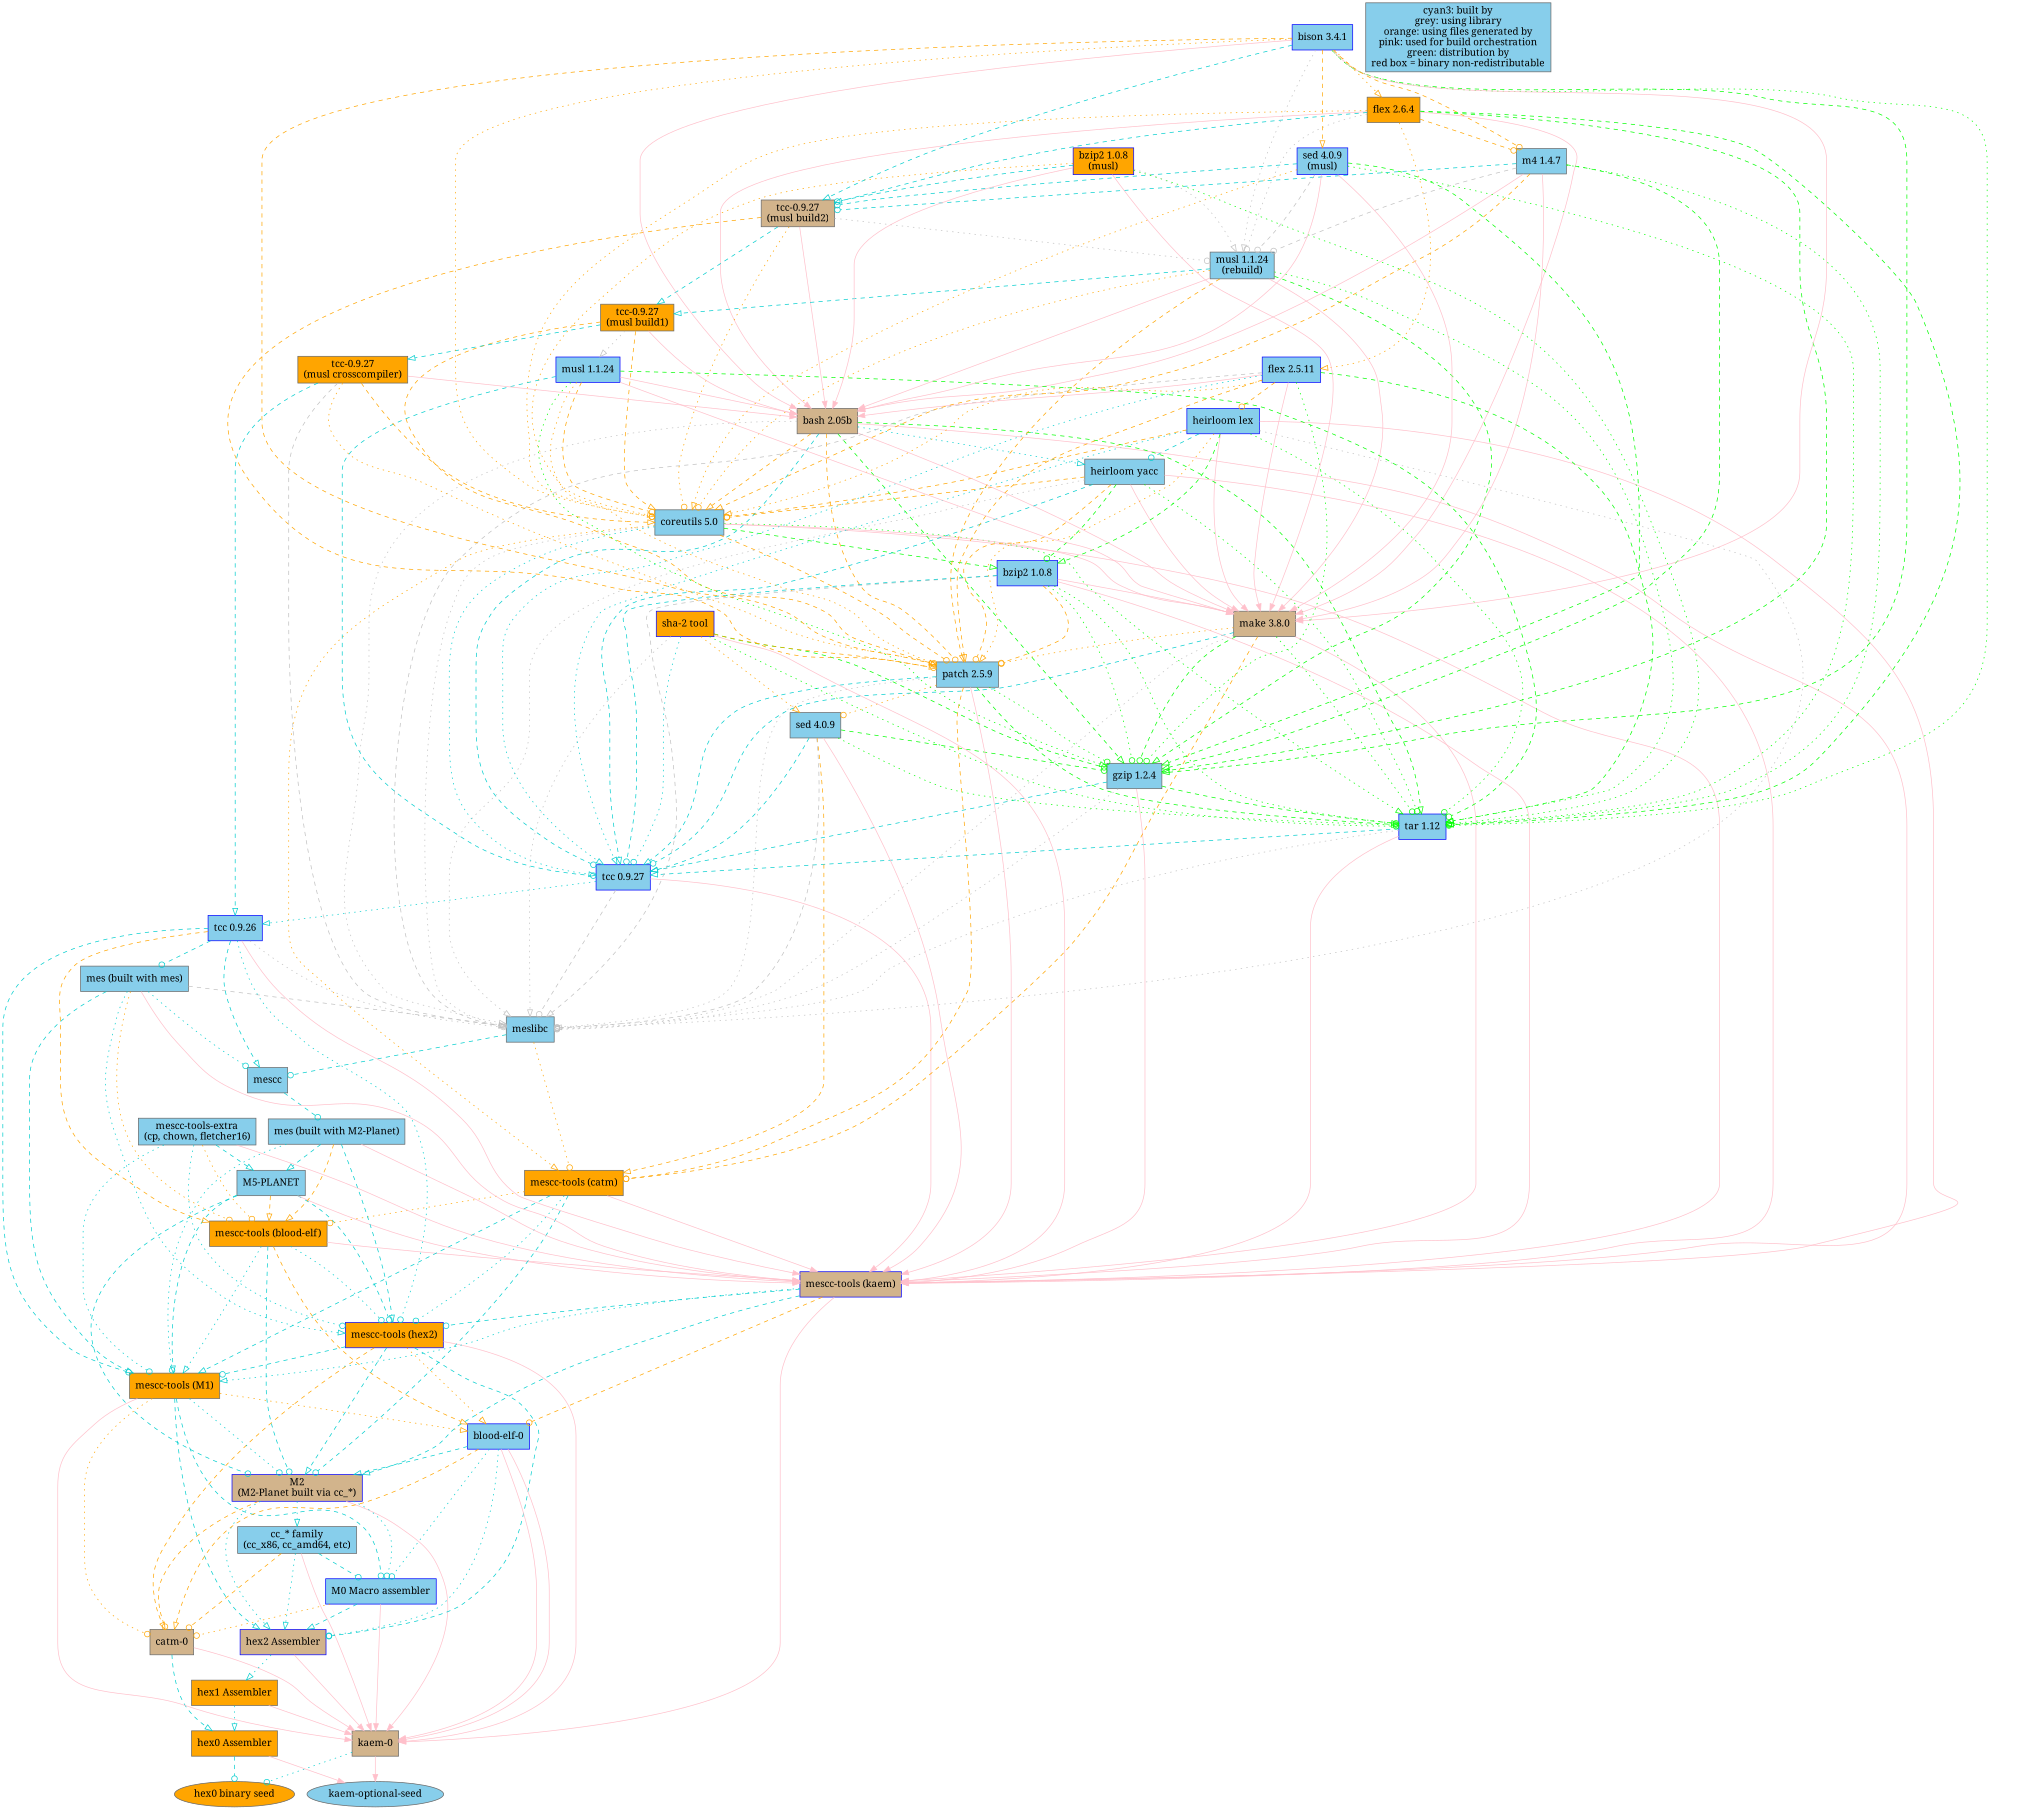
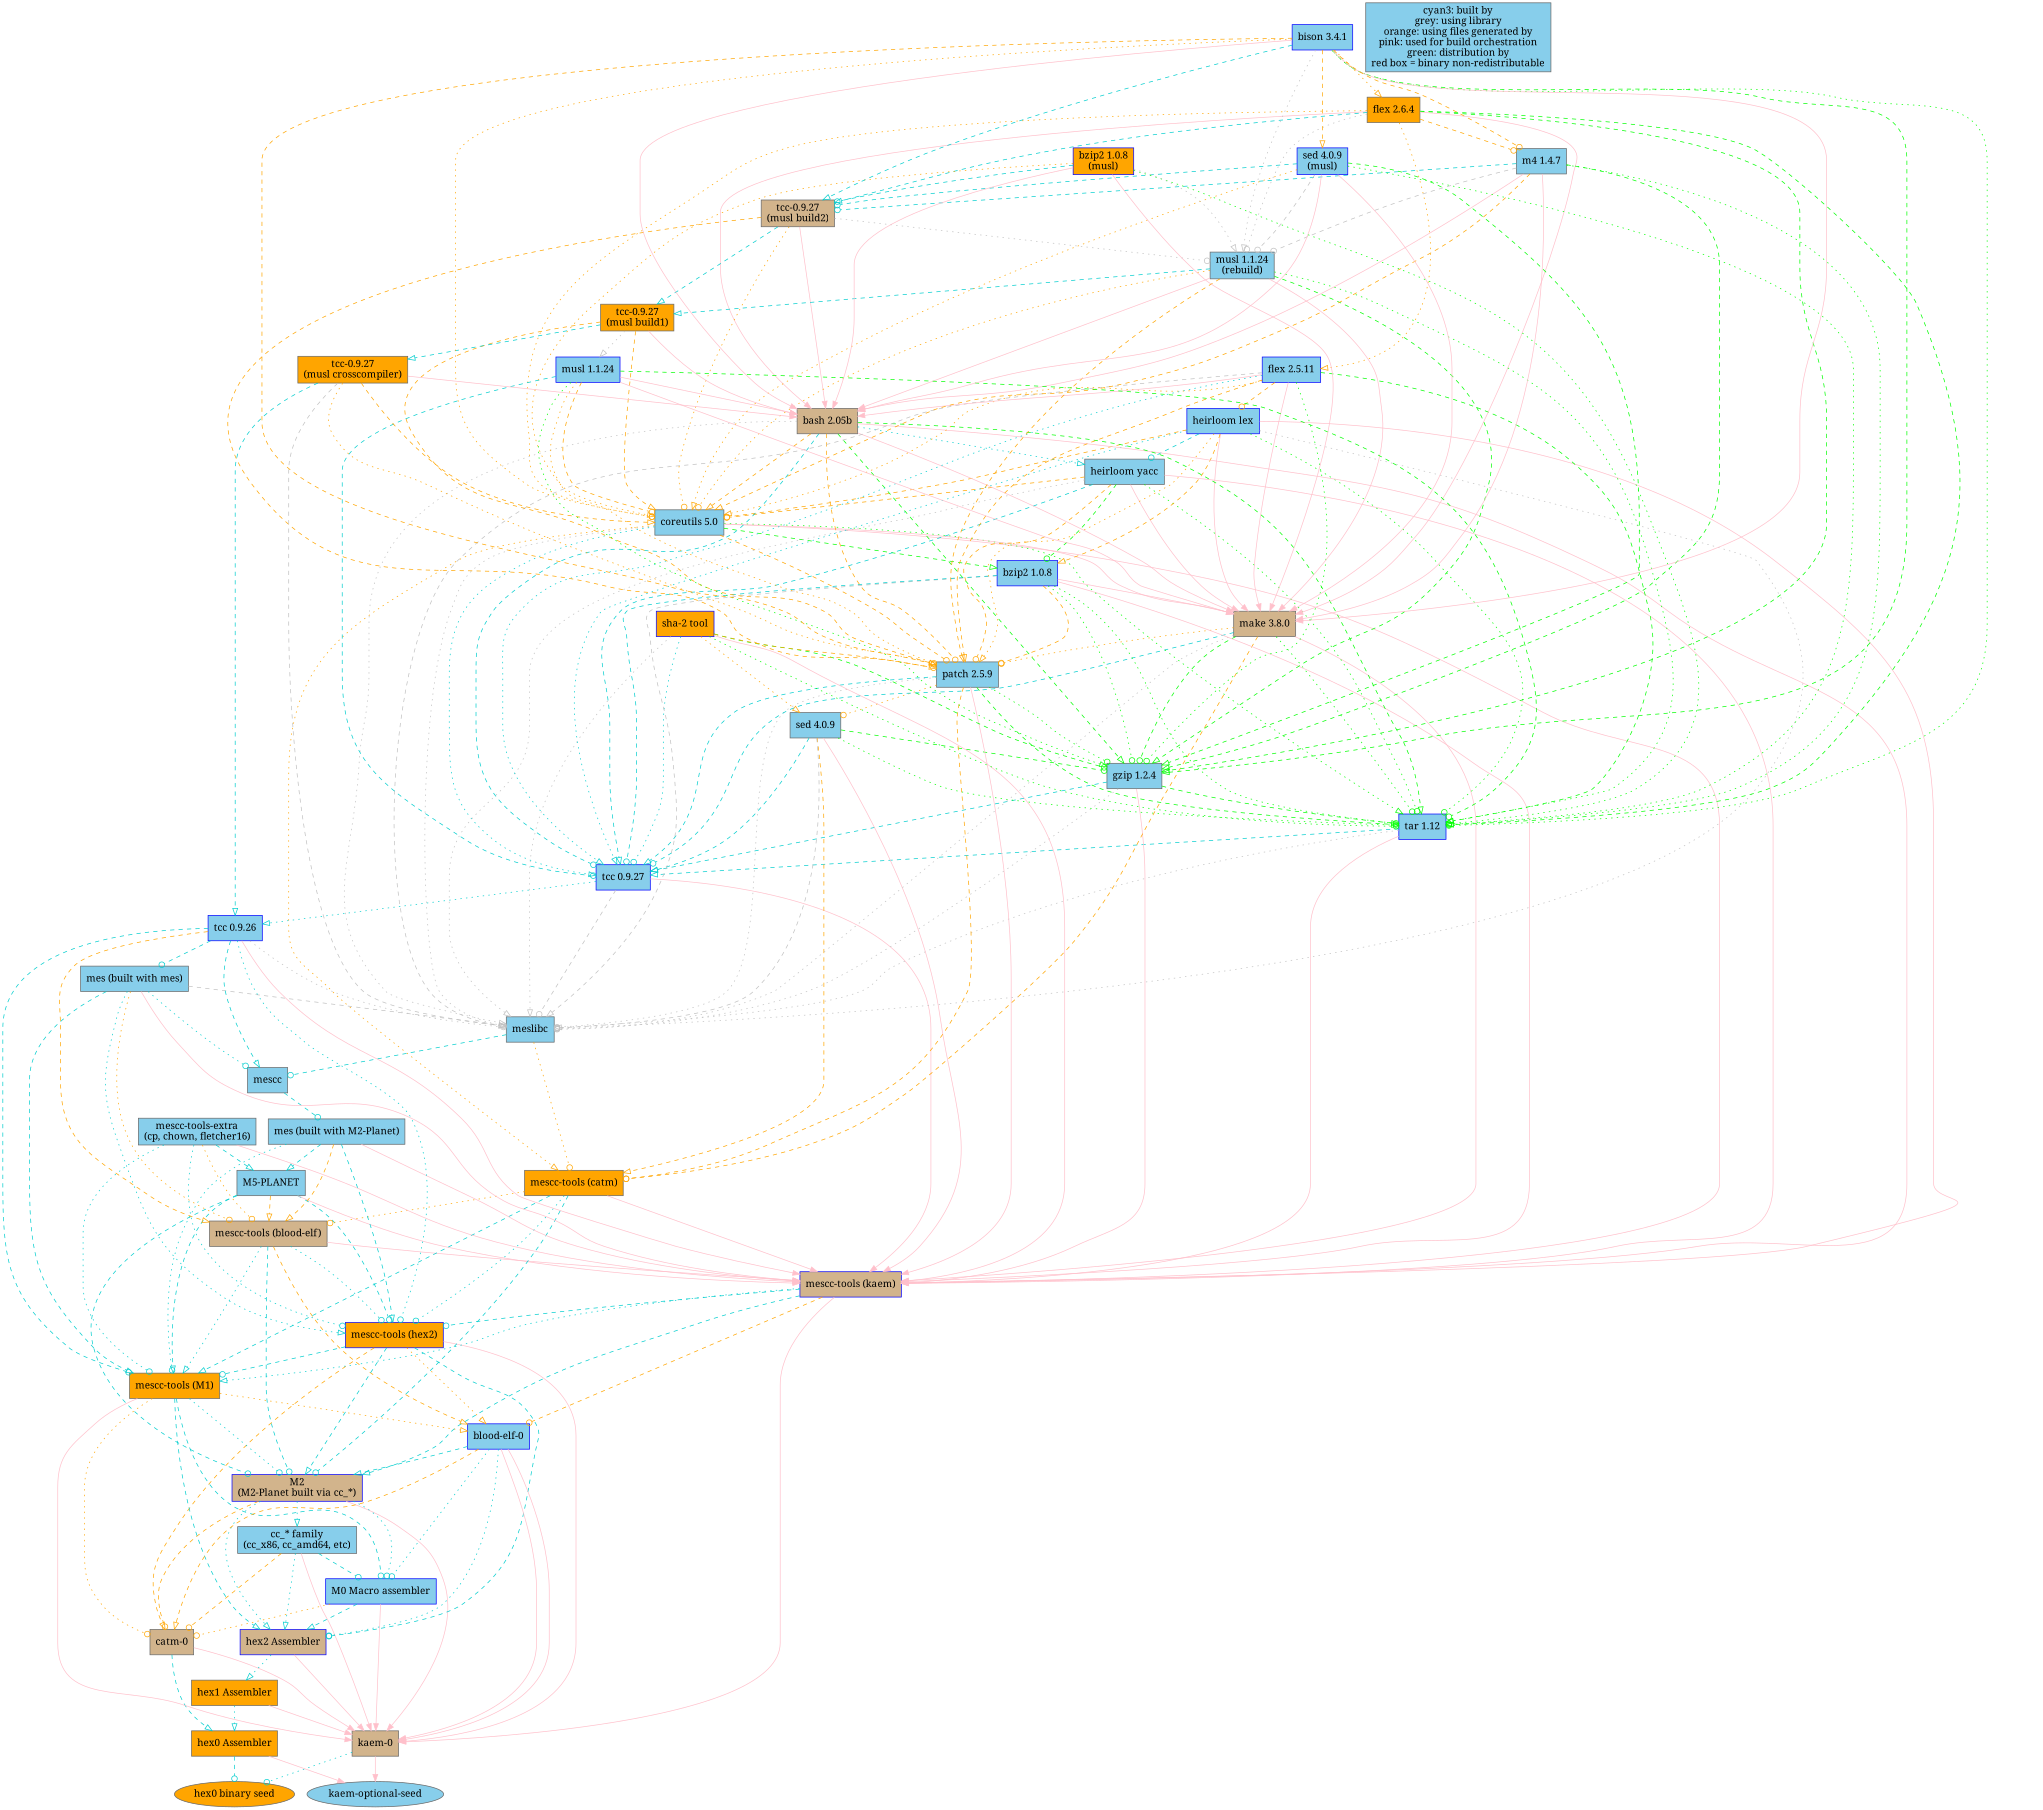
(1158, 515) -> (1158, 515)
(268, 1234) -> (268, 1234)
